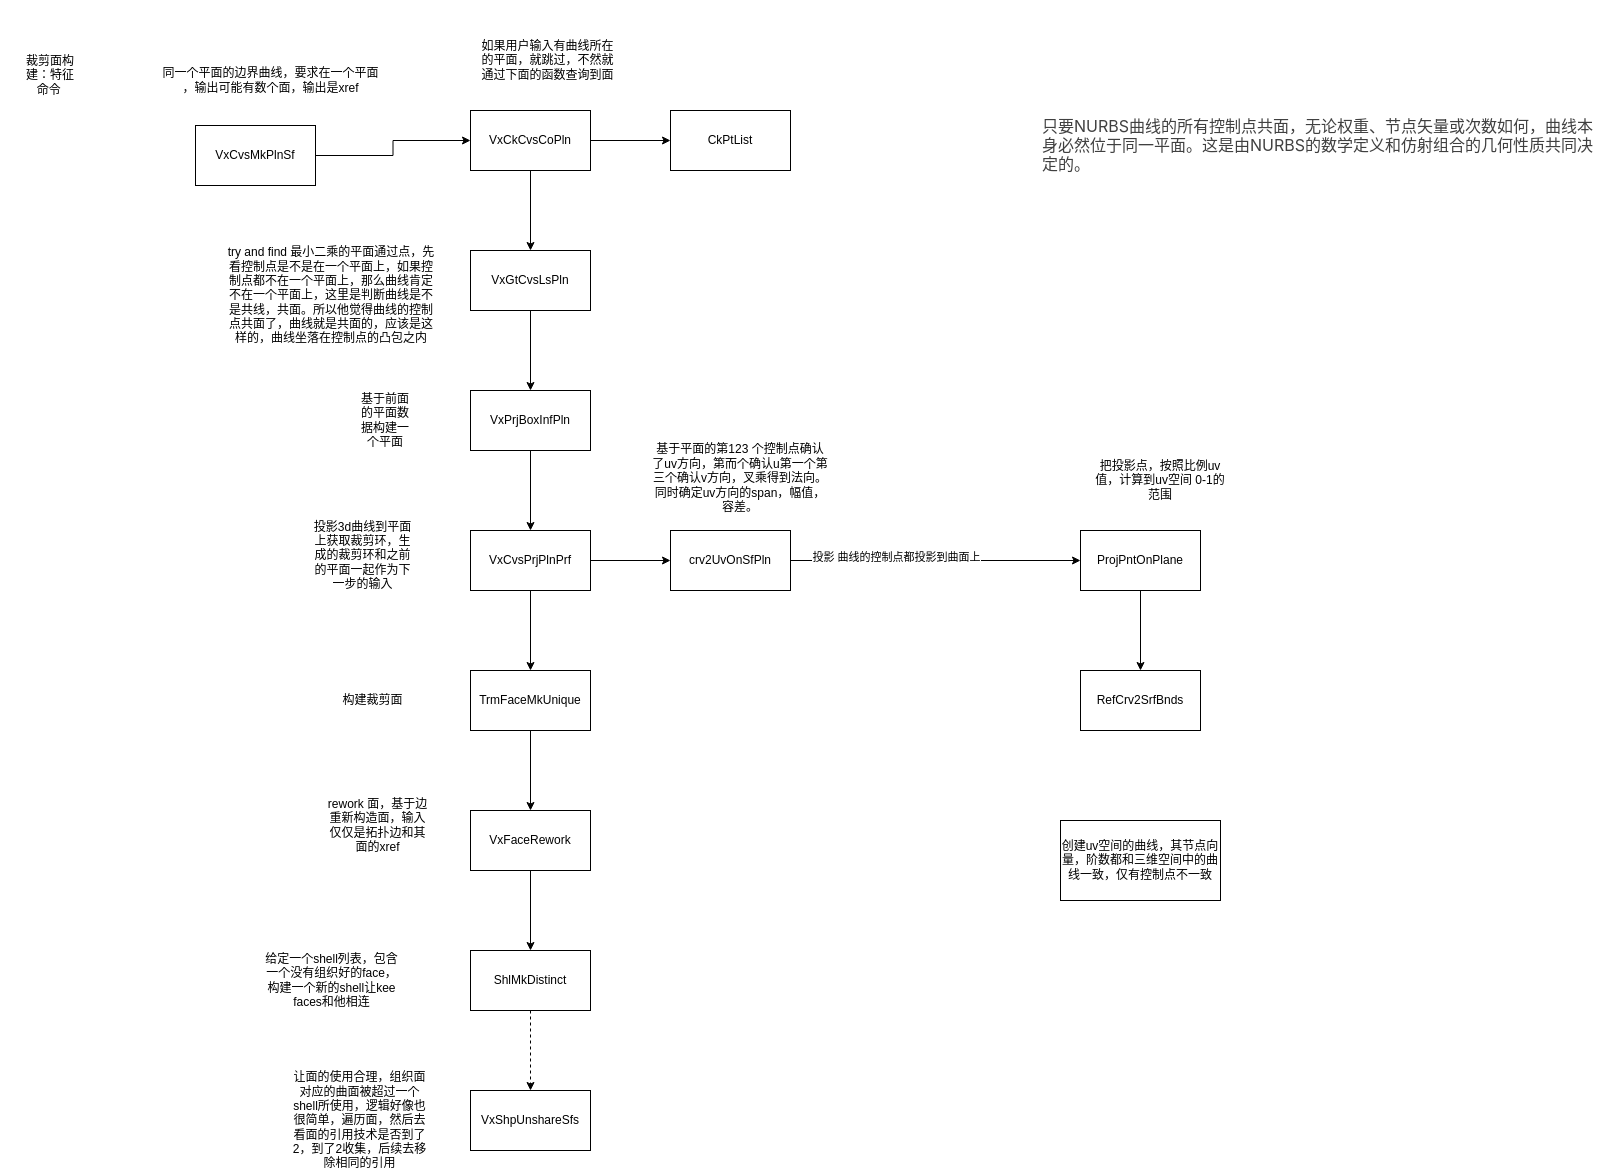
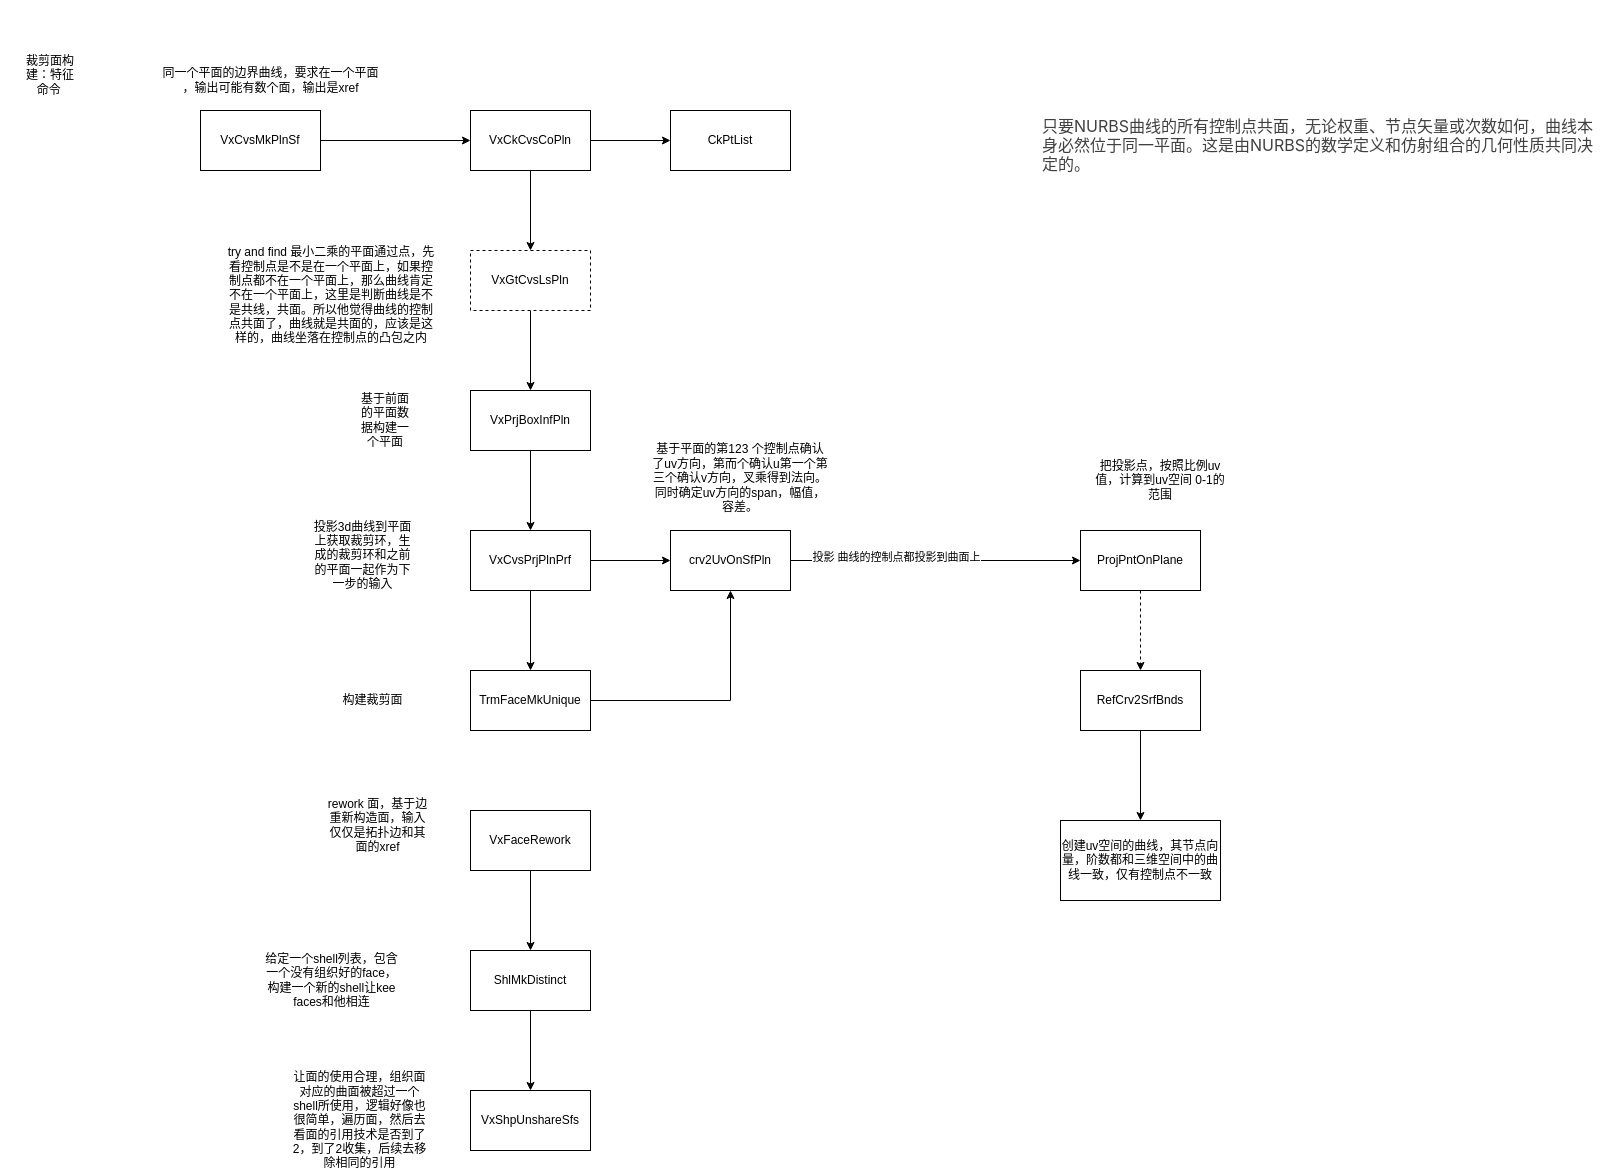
(548, 61) -> none
(256, 156) -> (261, 141)
(531, 281) -> (531, 281)
(1141, 628) -> (1141, 628)
(531, 767) -> (712, 701)
none -> (1141, 772)
(531, 1048) -> (531, 1048)
